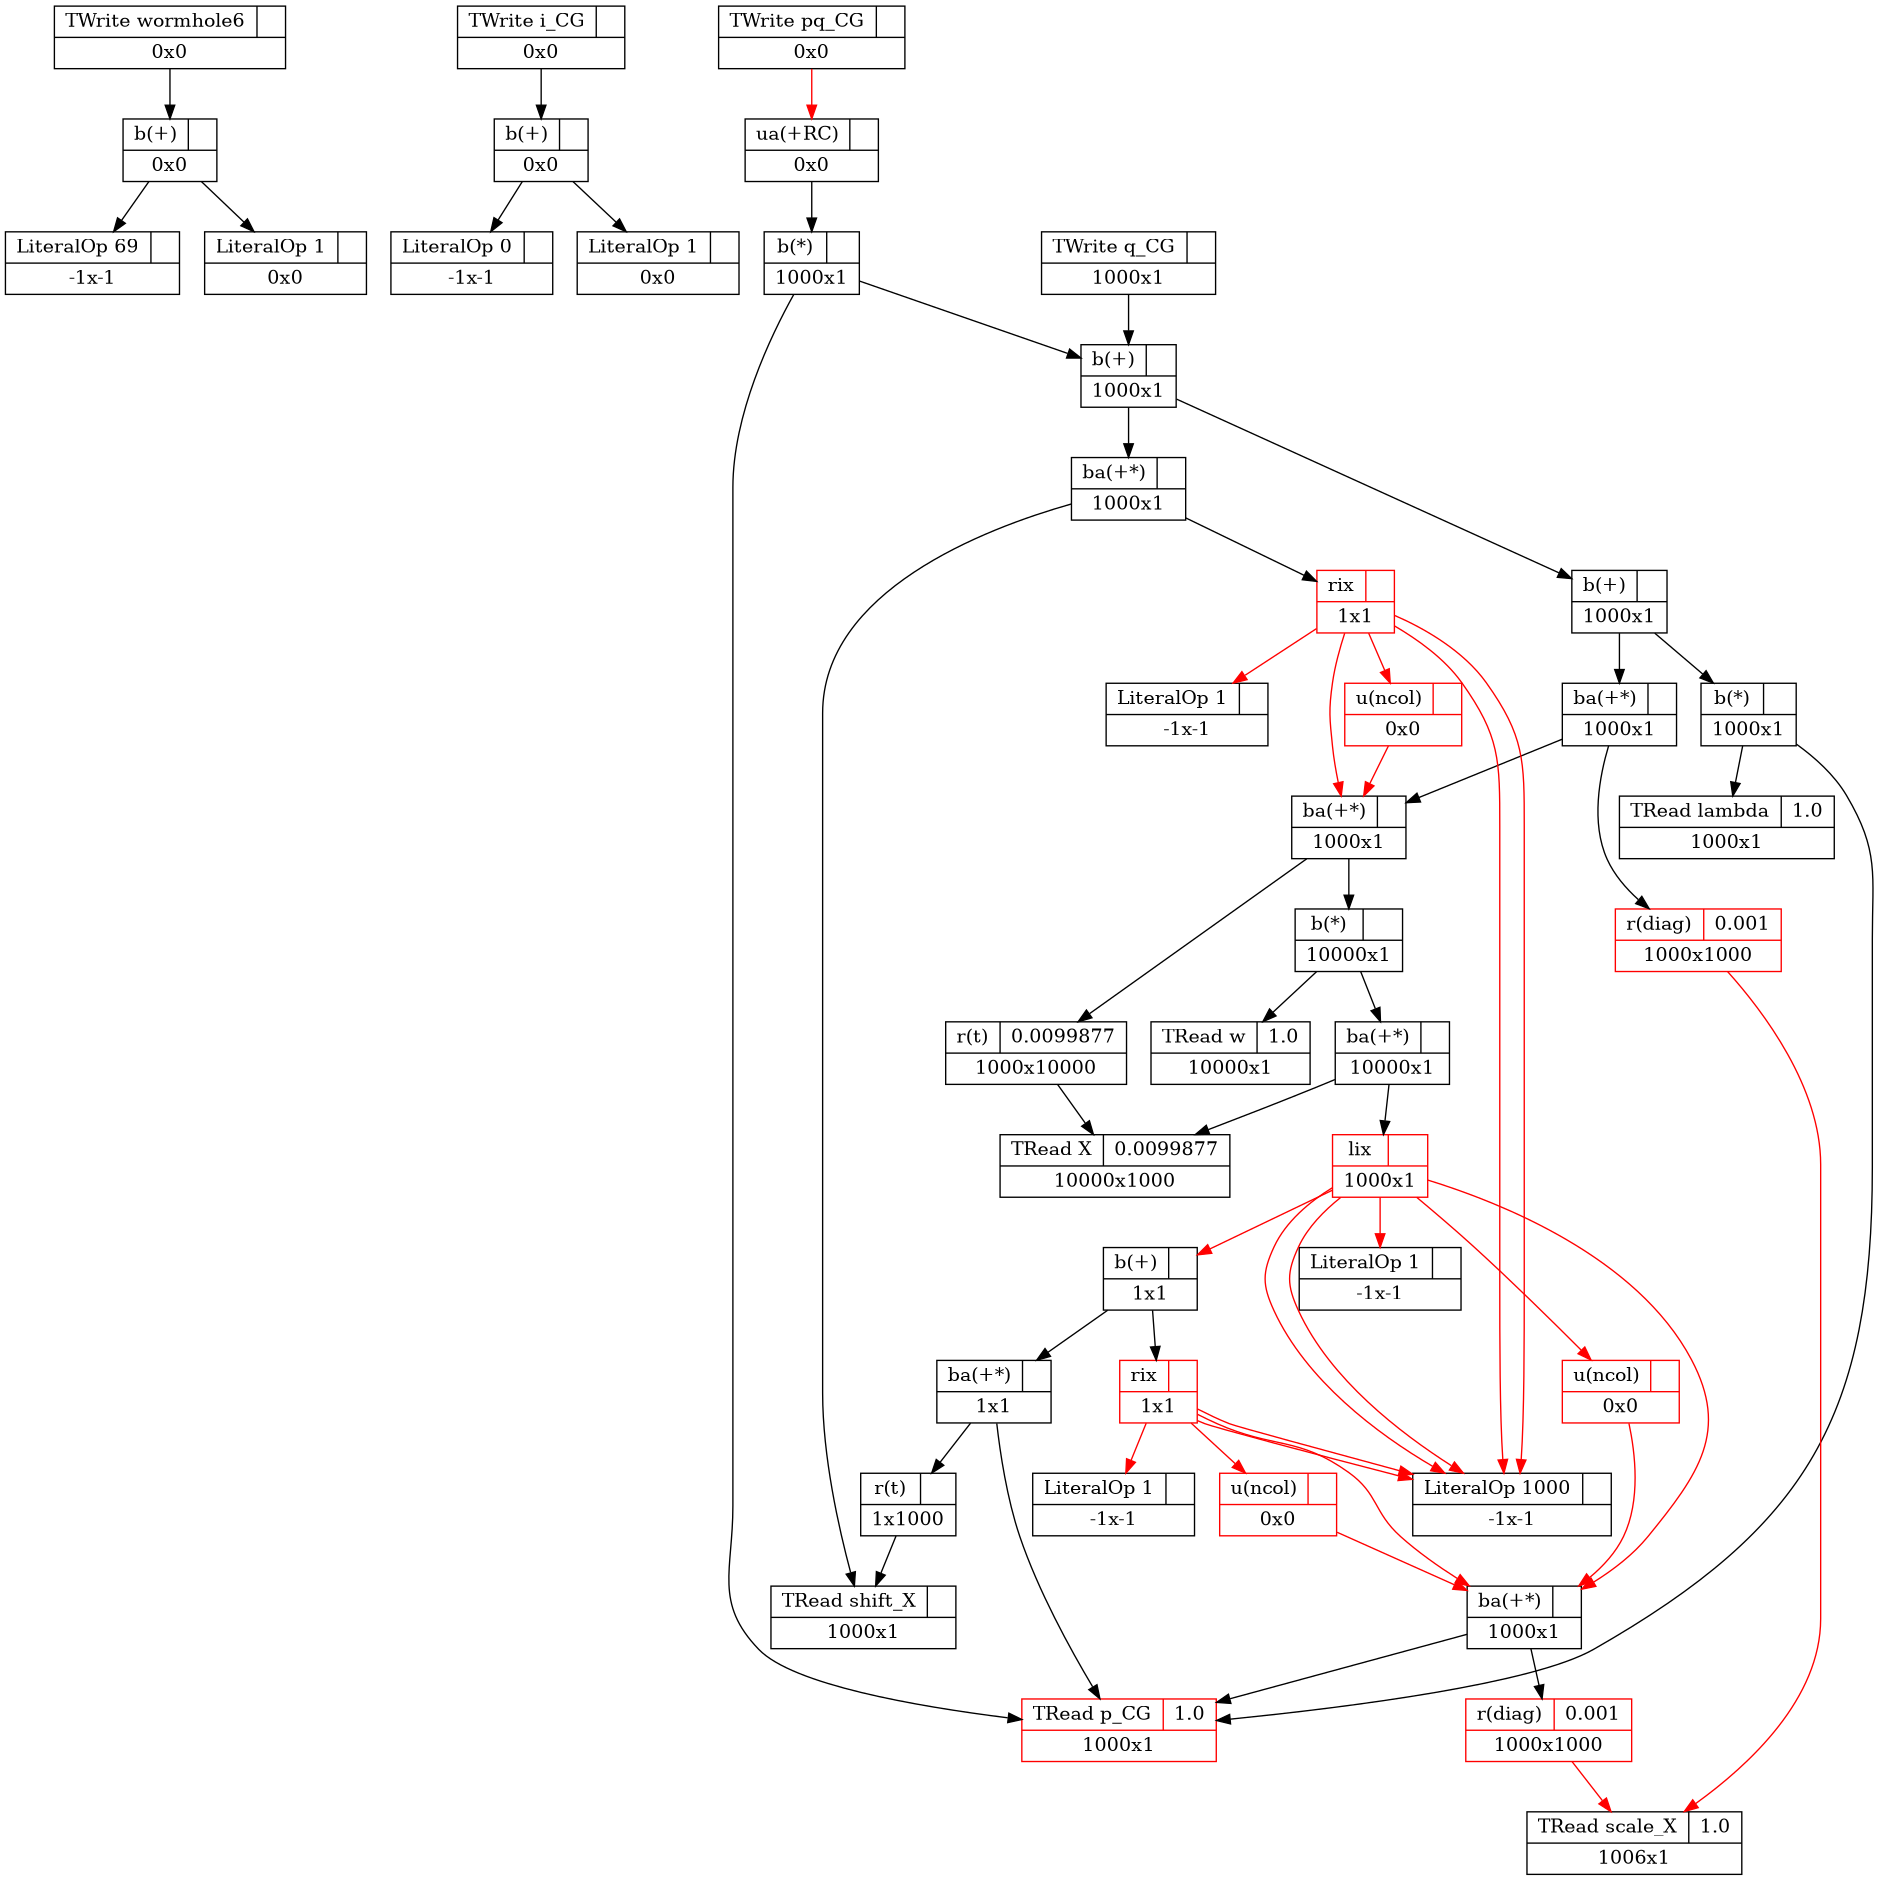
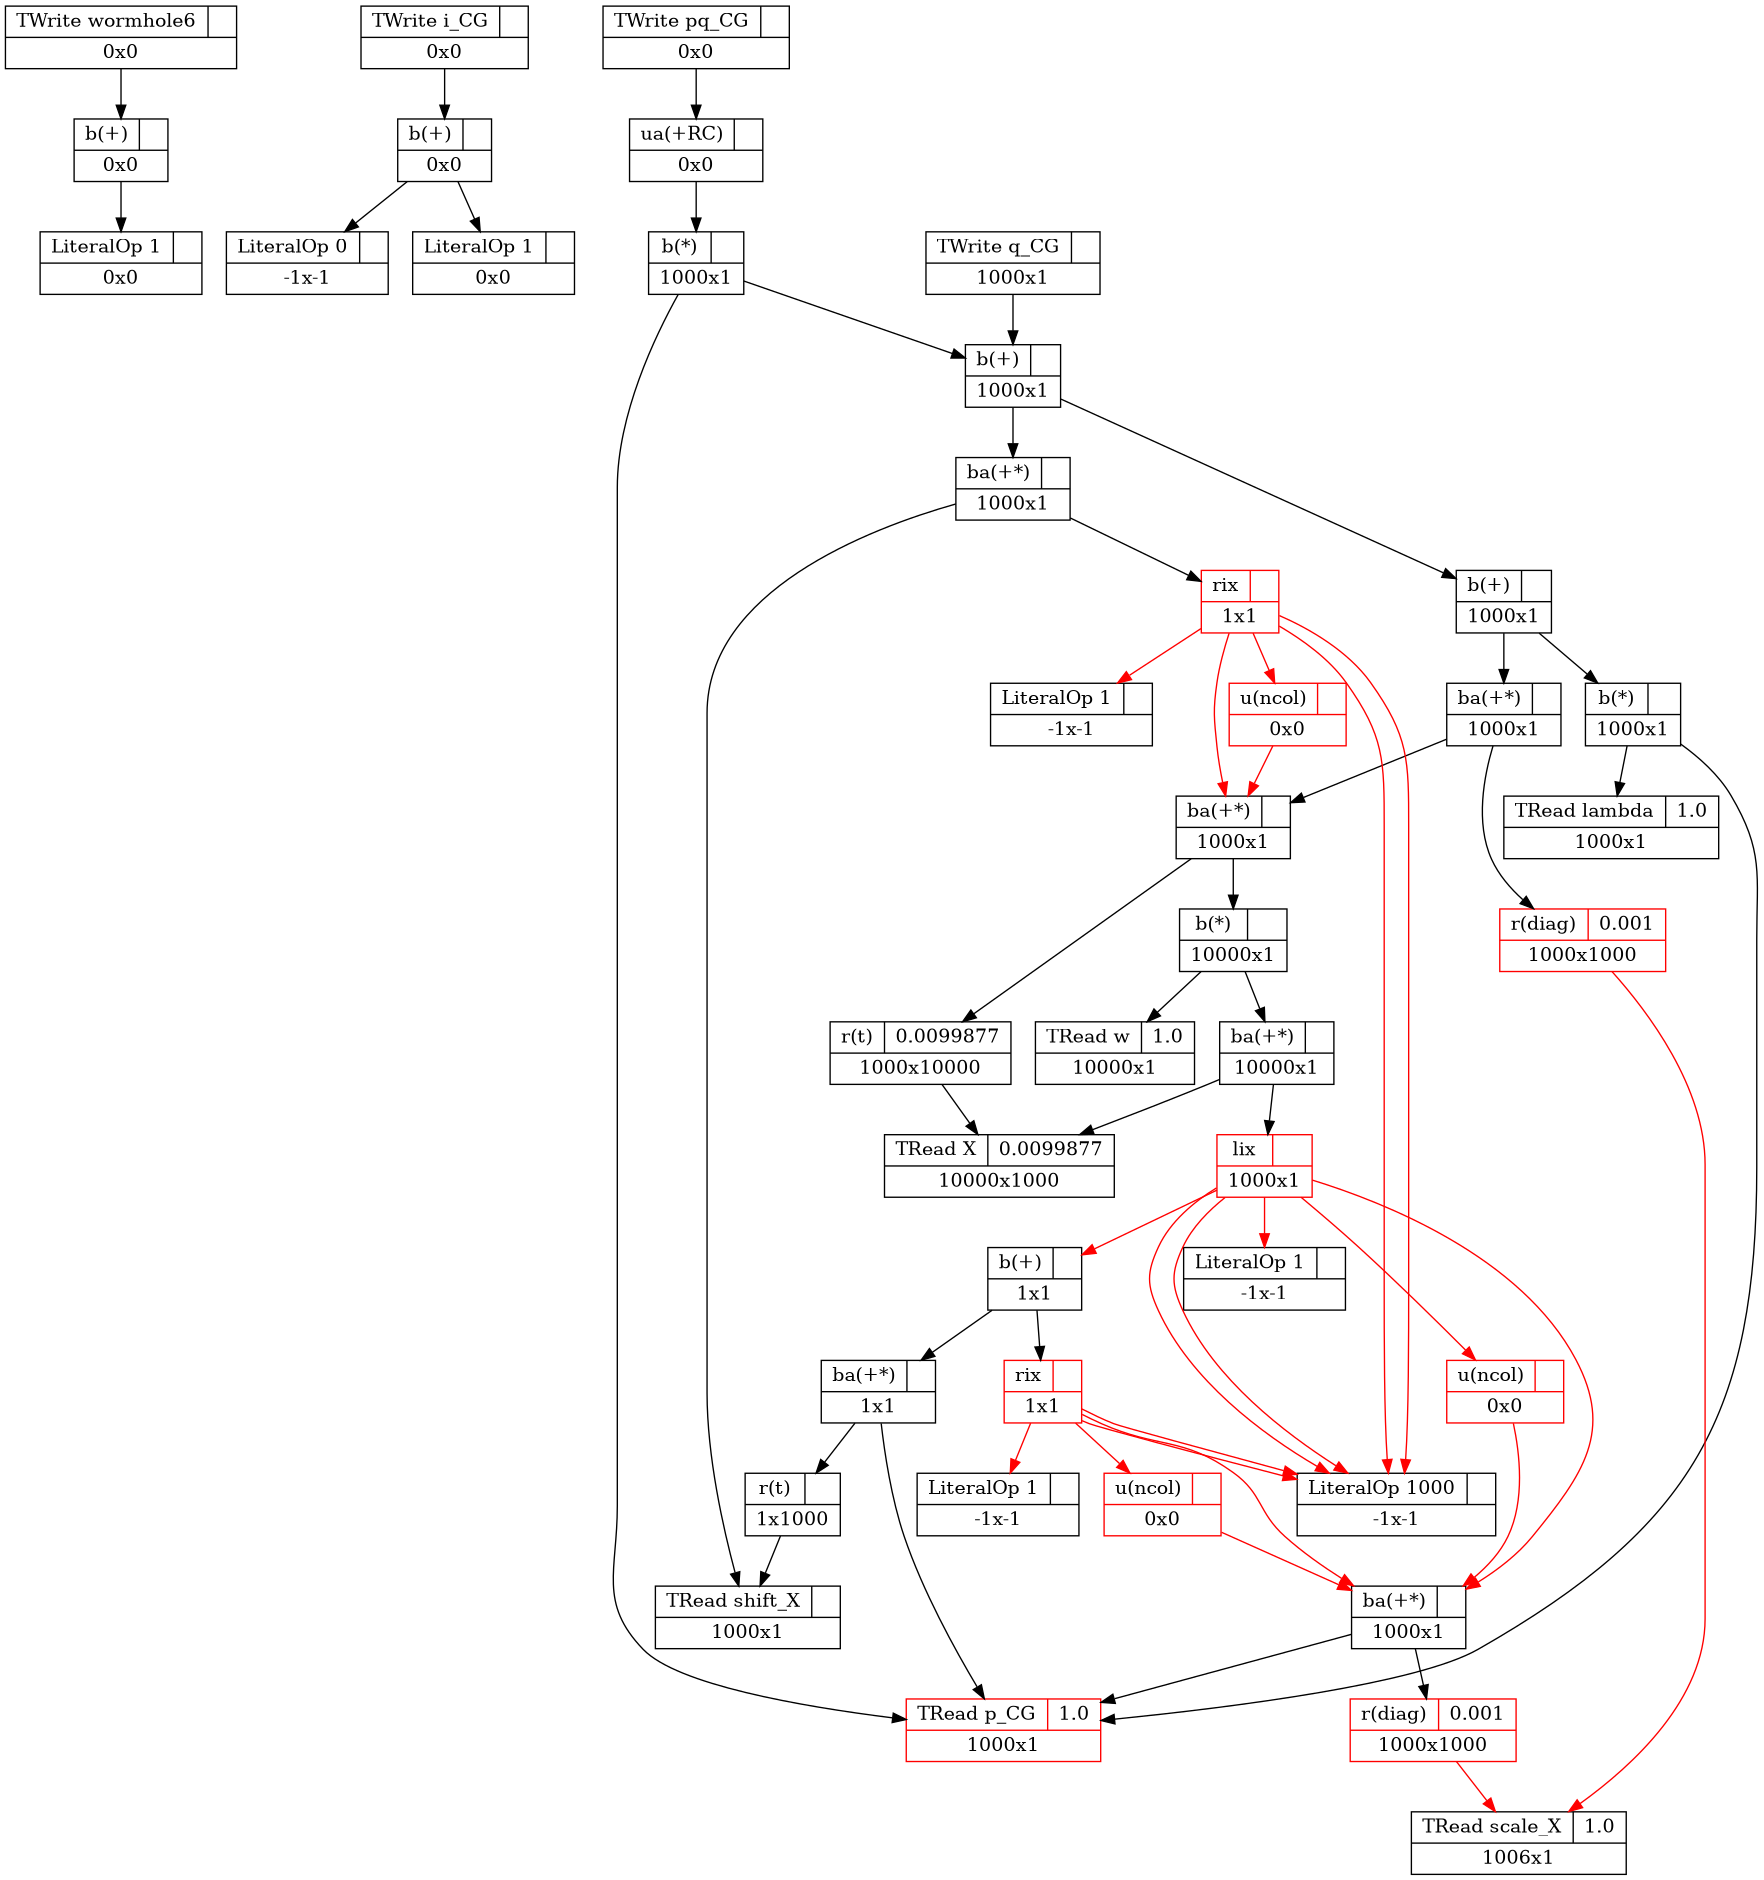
(812, 87) -> (696, 87)
(92, 263) -> none
